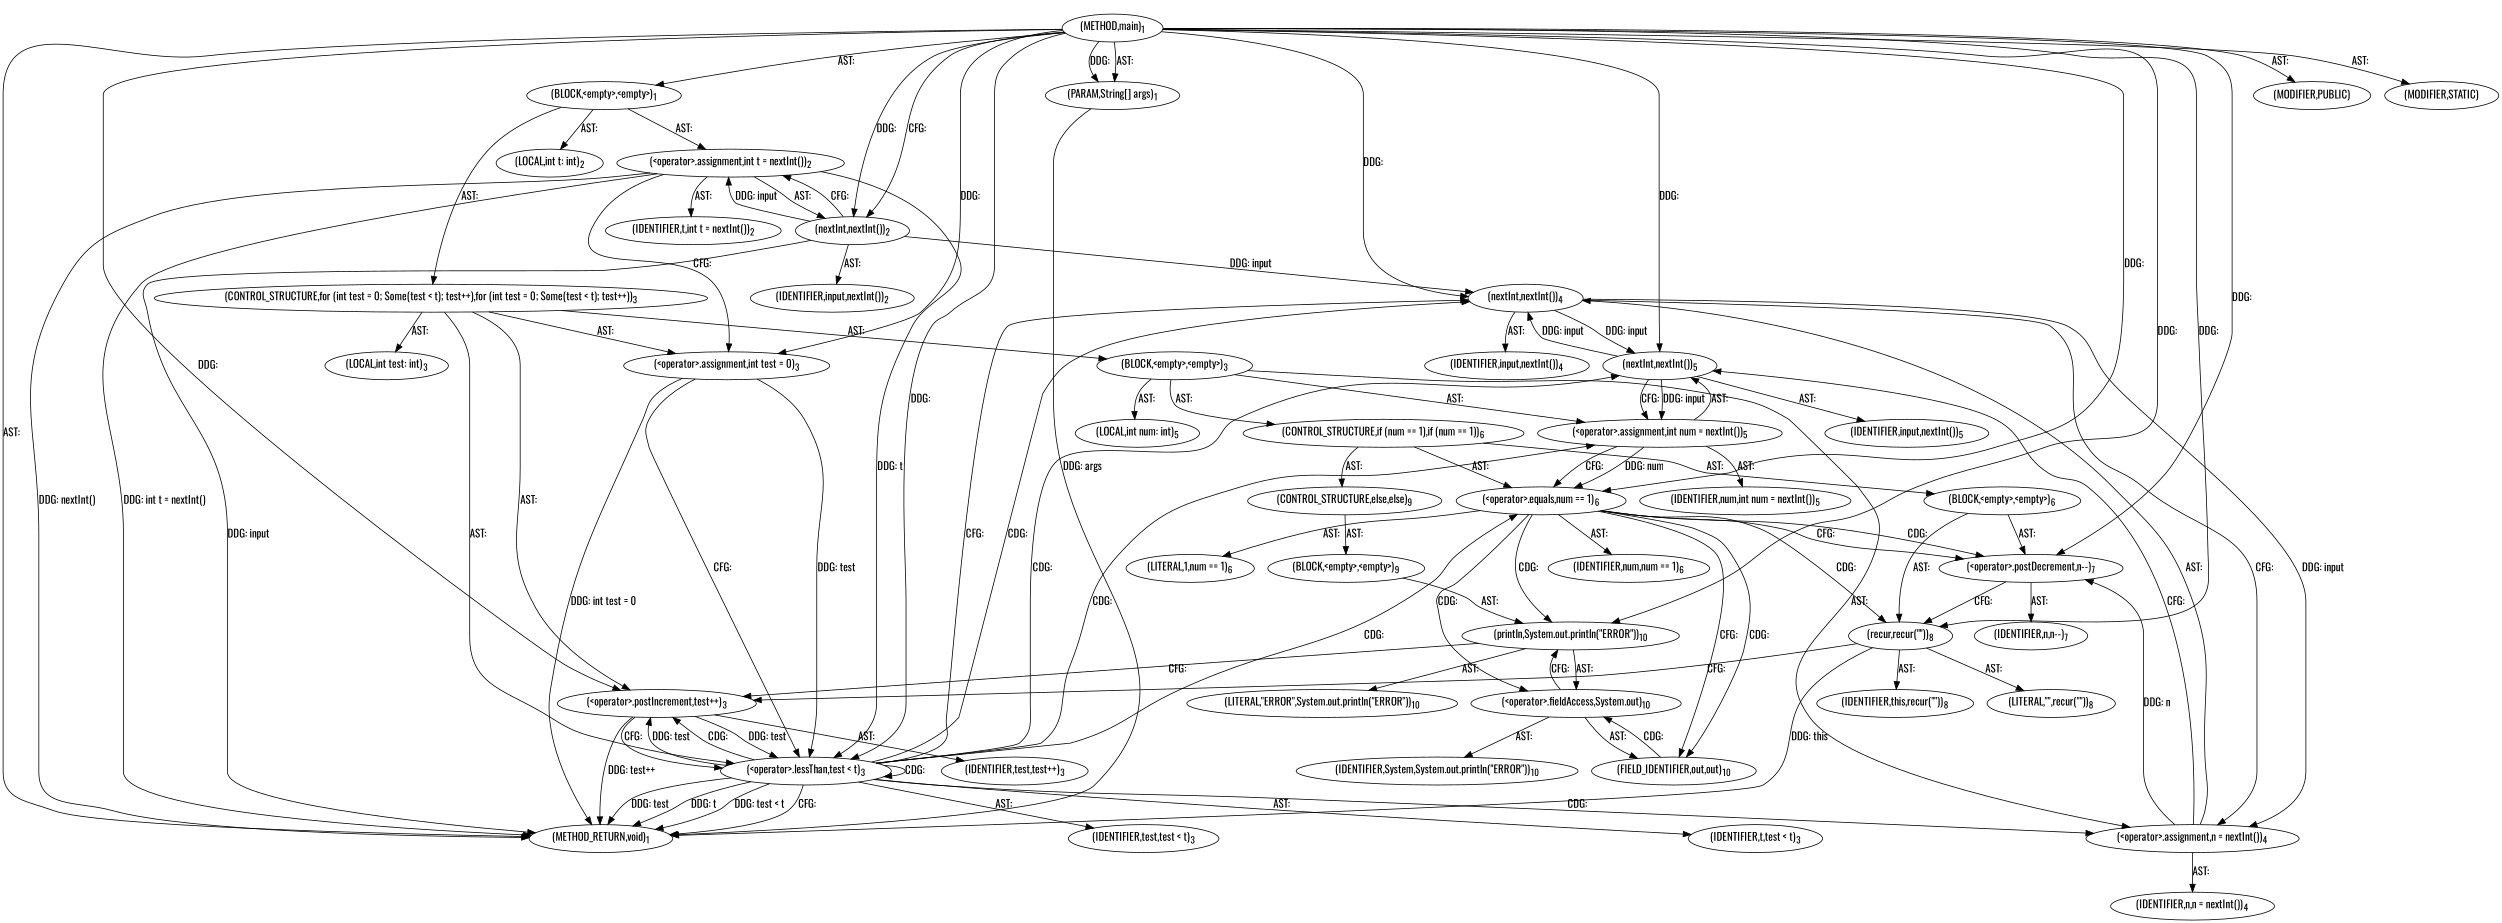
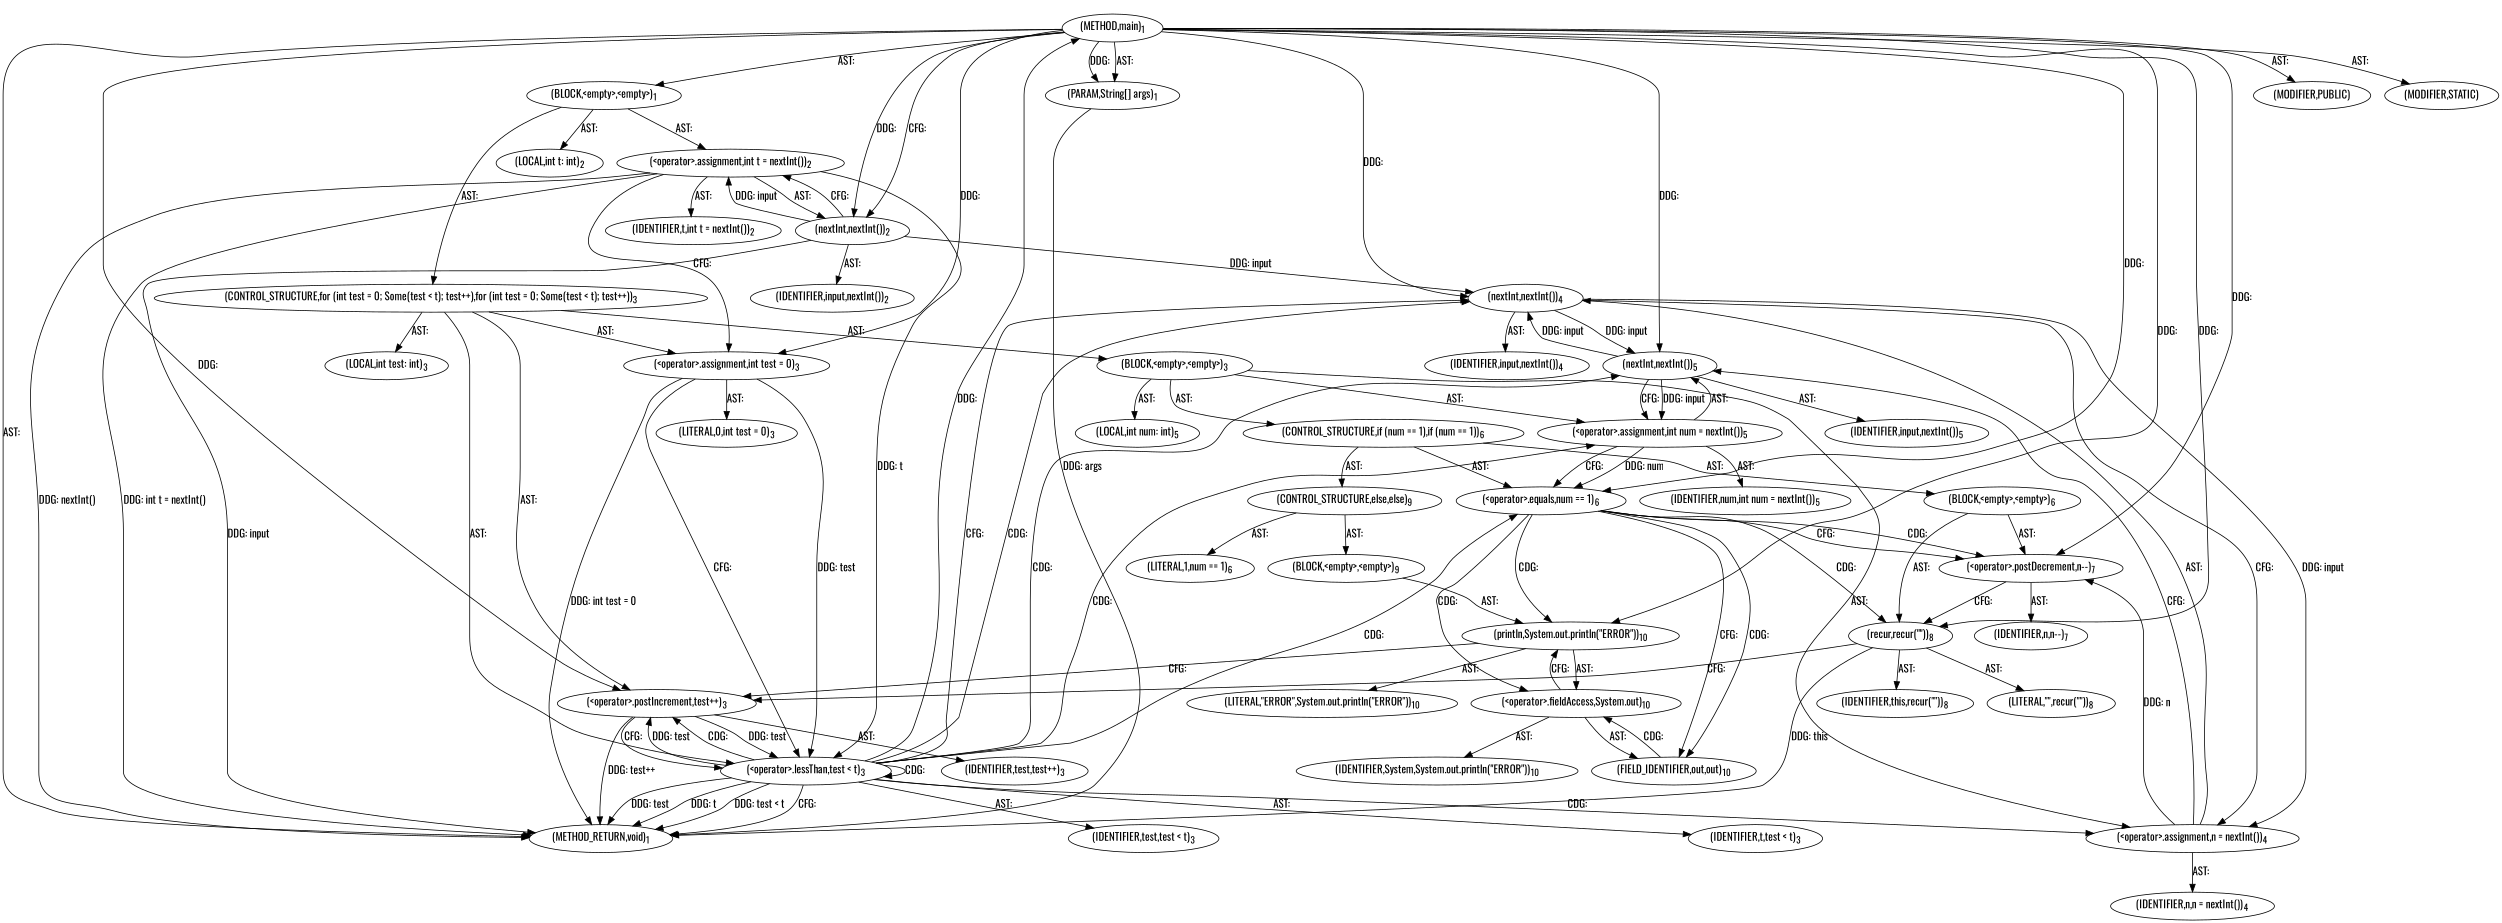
(915, 369) -> (956, 398)
none -> (727, 433)
(1354, 524) -> (1253, 528)
(1629, 568) -> none
